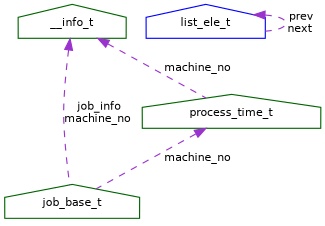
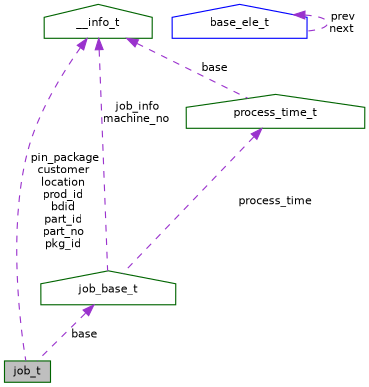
(206, 23) -> (240, 23)
(196, 68) -> (213, 68)
(196, 158) -> (274, 201)
none -> (27, 372)
